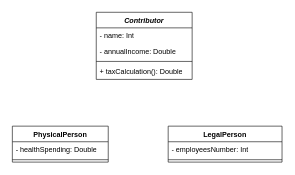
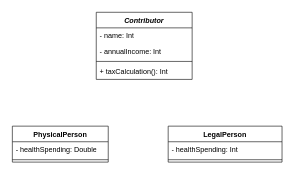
(140, 52) -> (134, 52)
(145, 77) -> (141, 72)
(213, 150) -> (210, 150)
